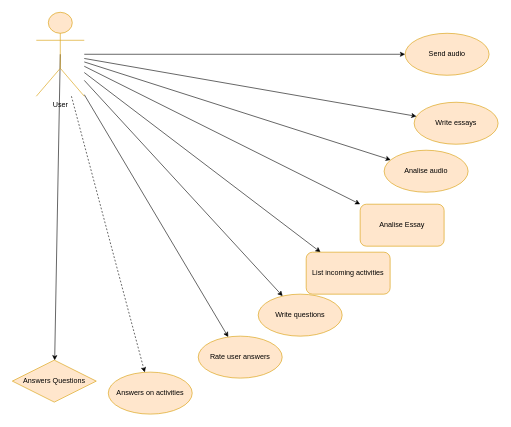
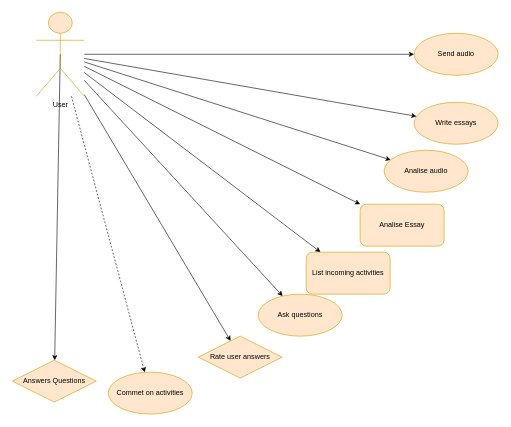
(447, 54) -> (456, 54)
(300, 315) -> (300, 315)
(240, 357) -> (240, 357)
(150, 393) -> (150, 393)
